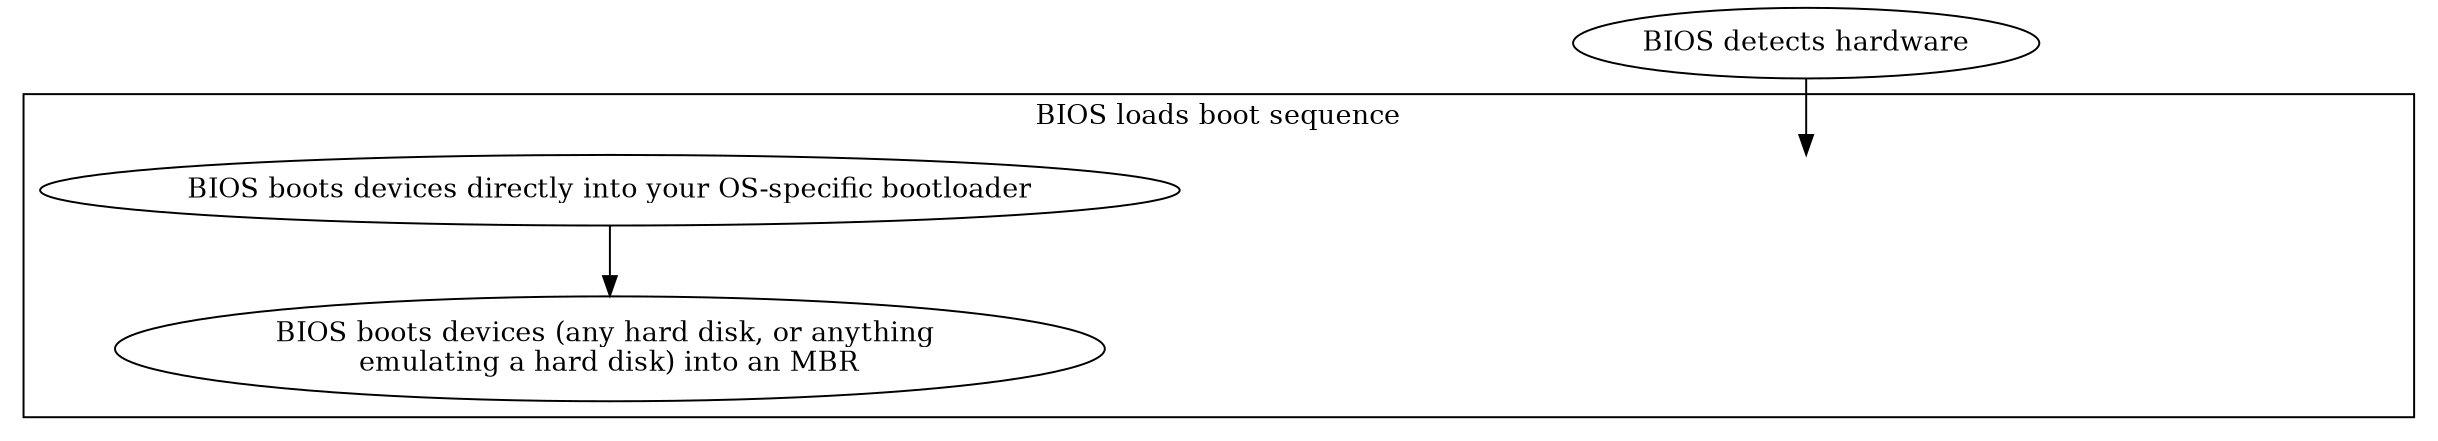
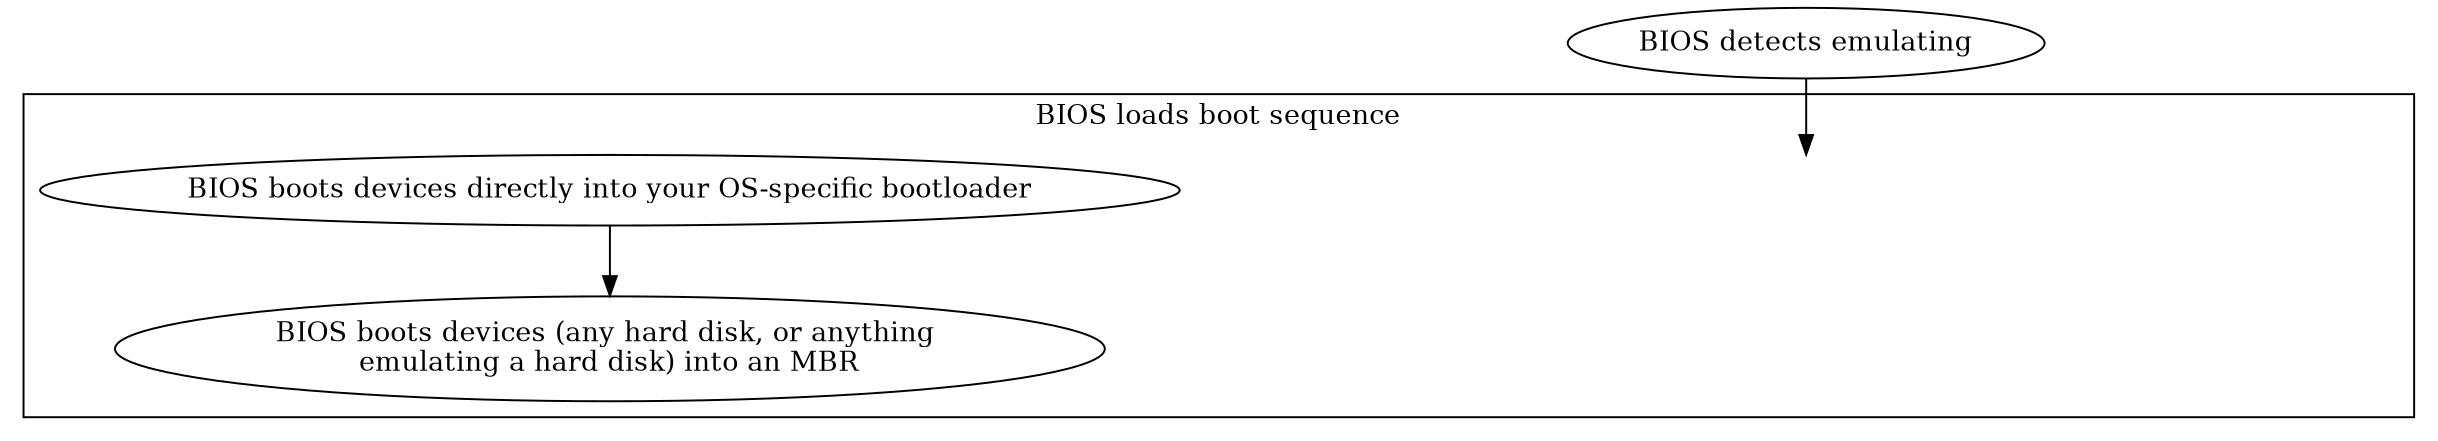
(1806, 43) -> (1806, 43)
